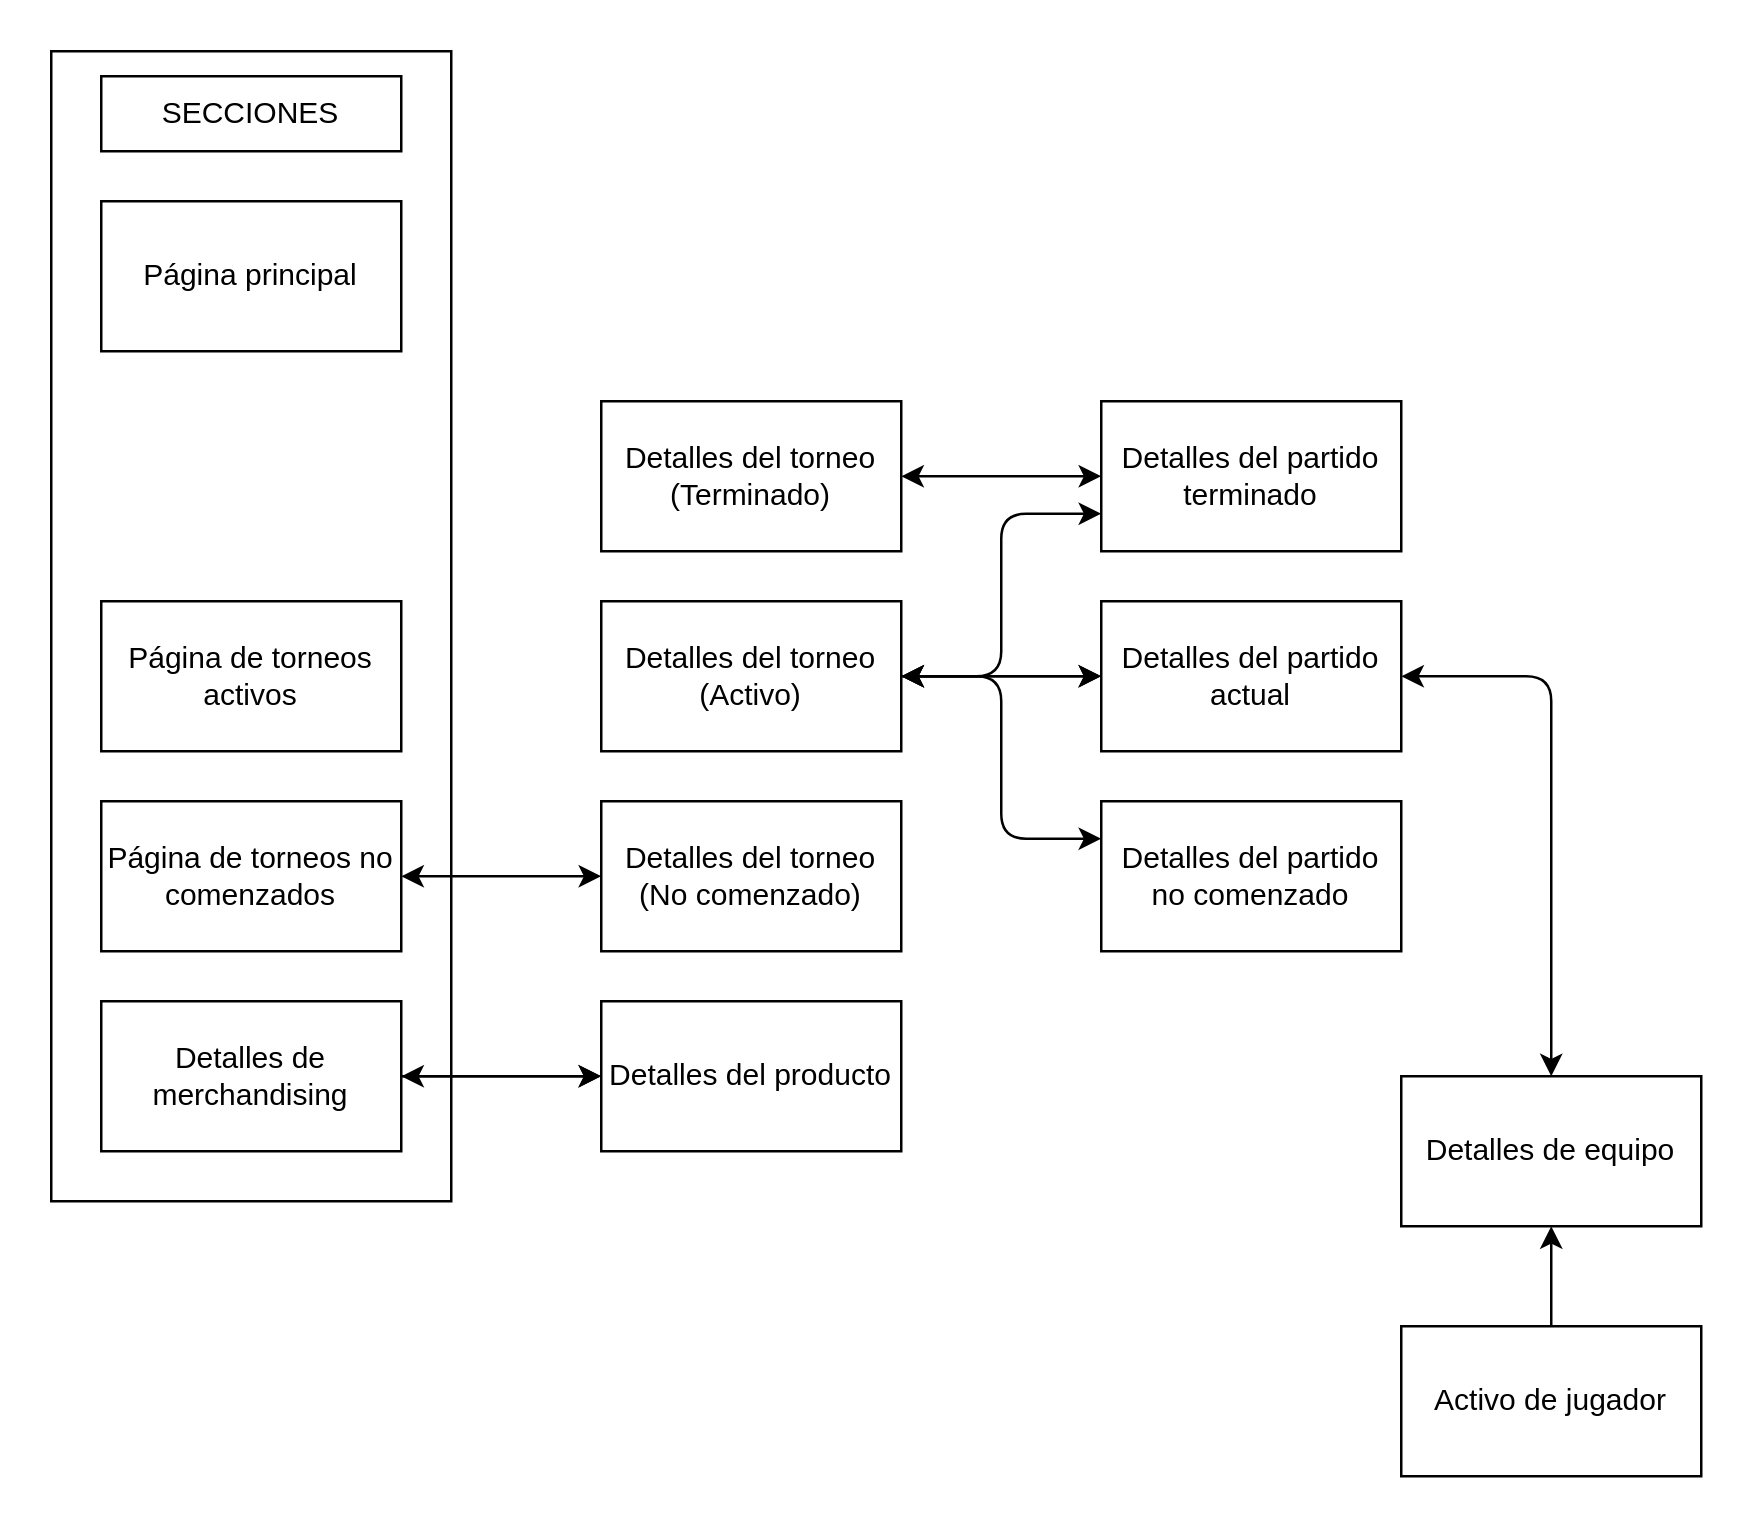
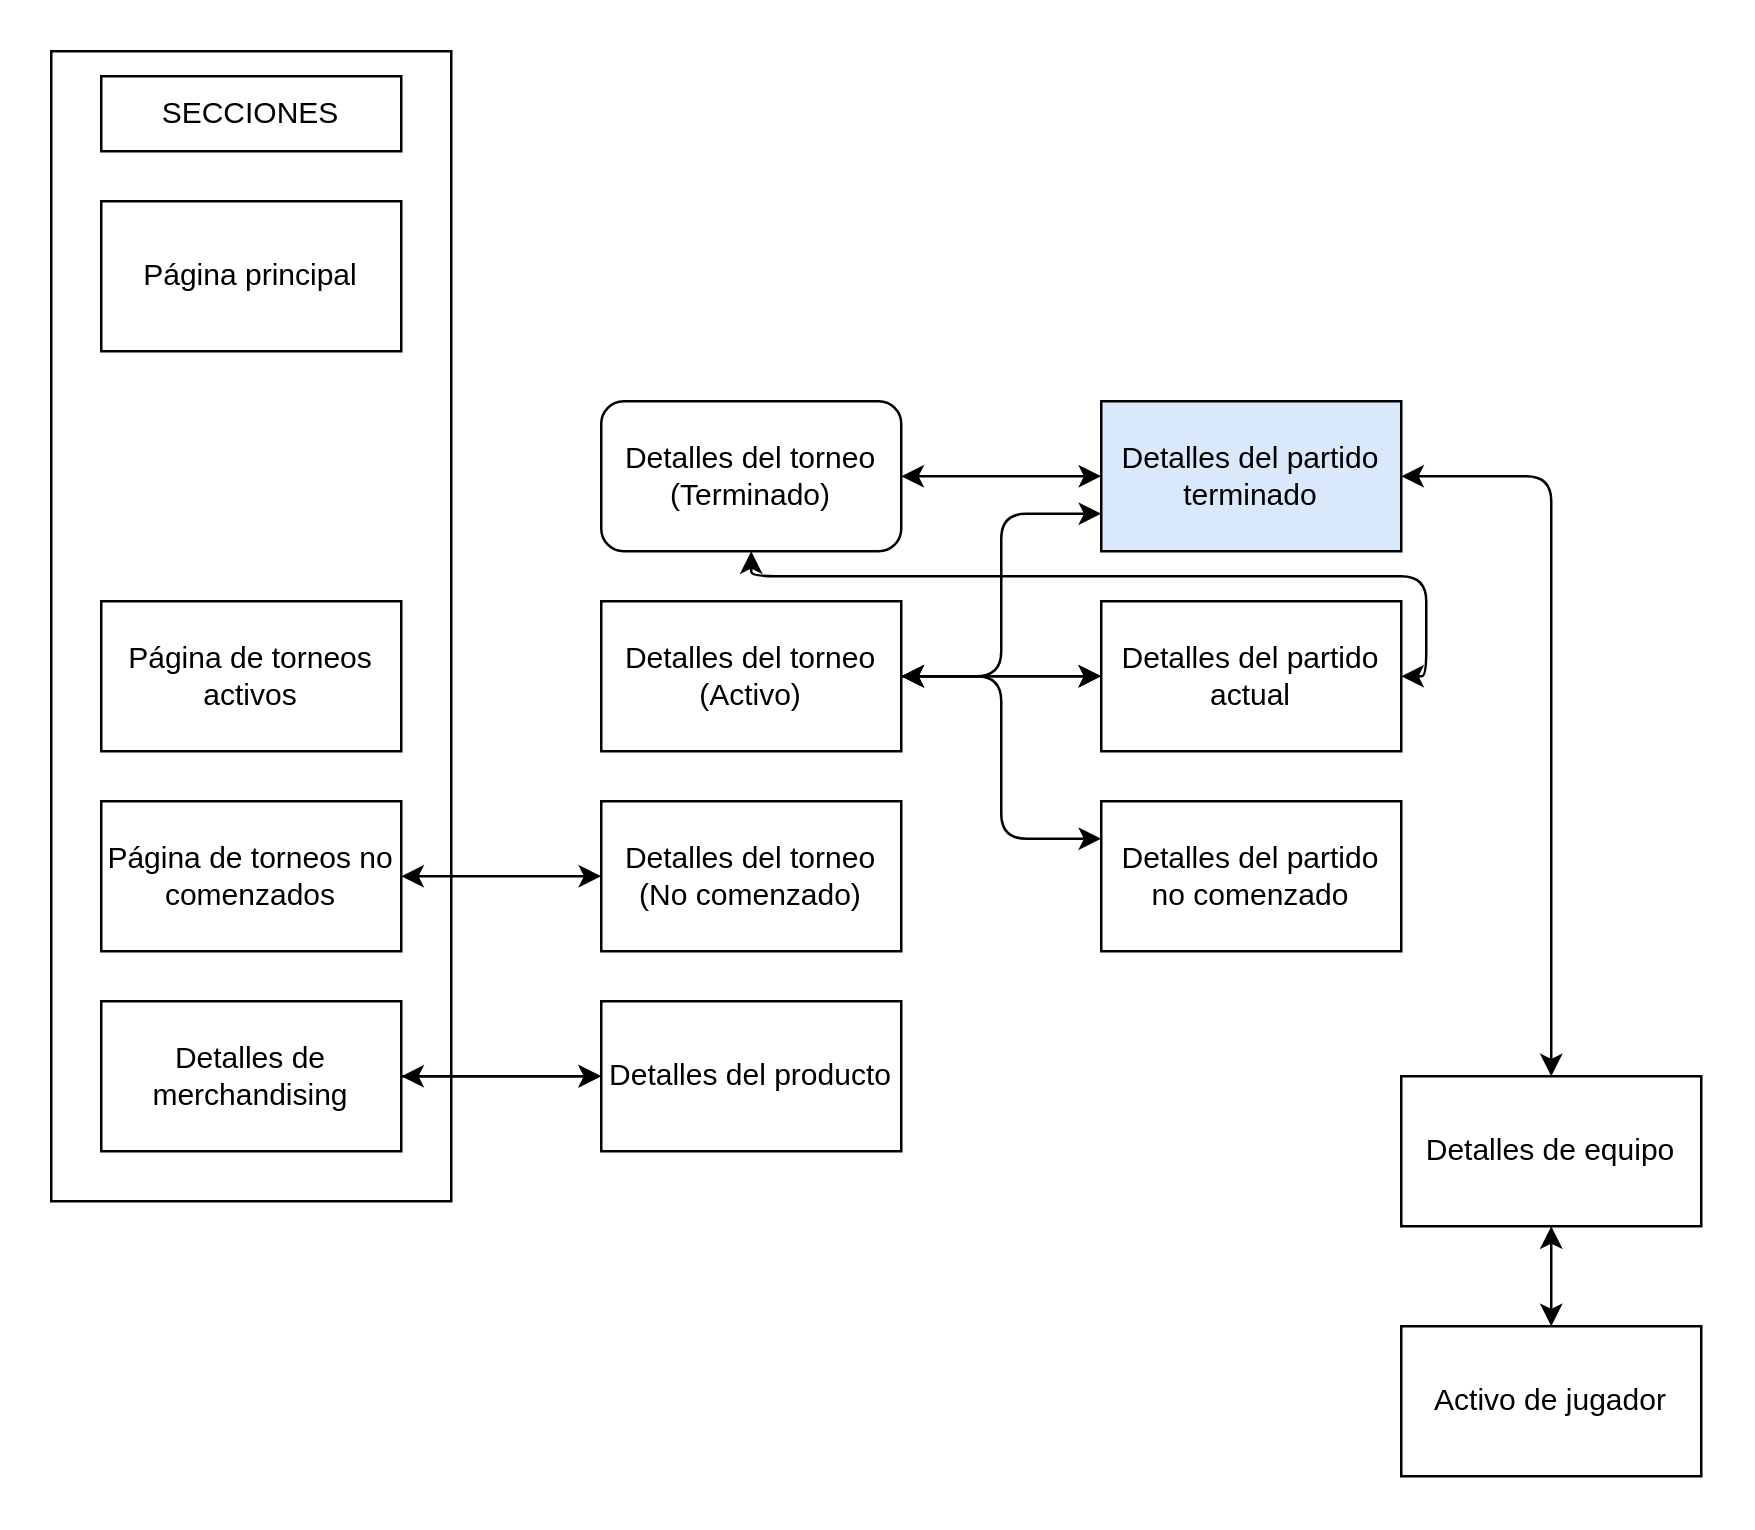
(751, 476) -> (751, 476)
(1251, 476) -> (1251, 476)
none -> (1551, 520)
(1483, 676) -> (1257, 576)
(1551, 1315) -> (1551, 1308)
